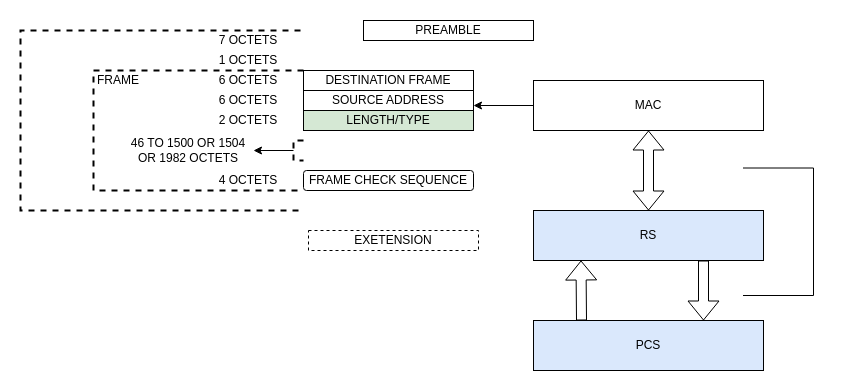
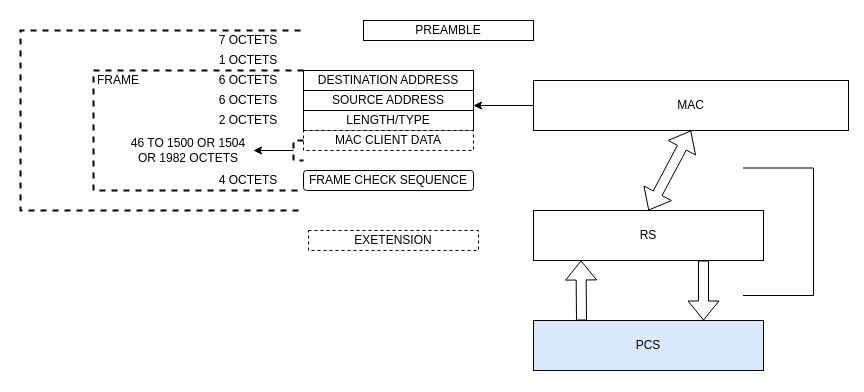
(389, 81) -> (389, 81)
(649, 106) -> (691, 106)
(389, 121) -> (389, 121)
none -> (389, 141)
(649, 236) -> (649, 236)
